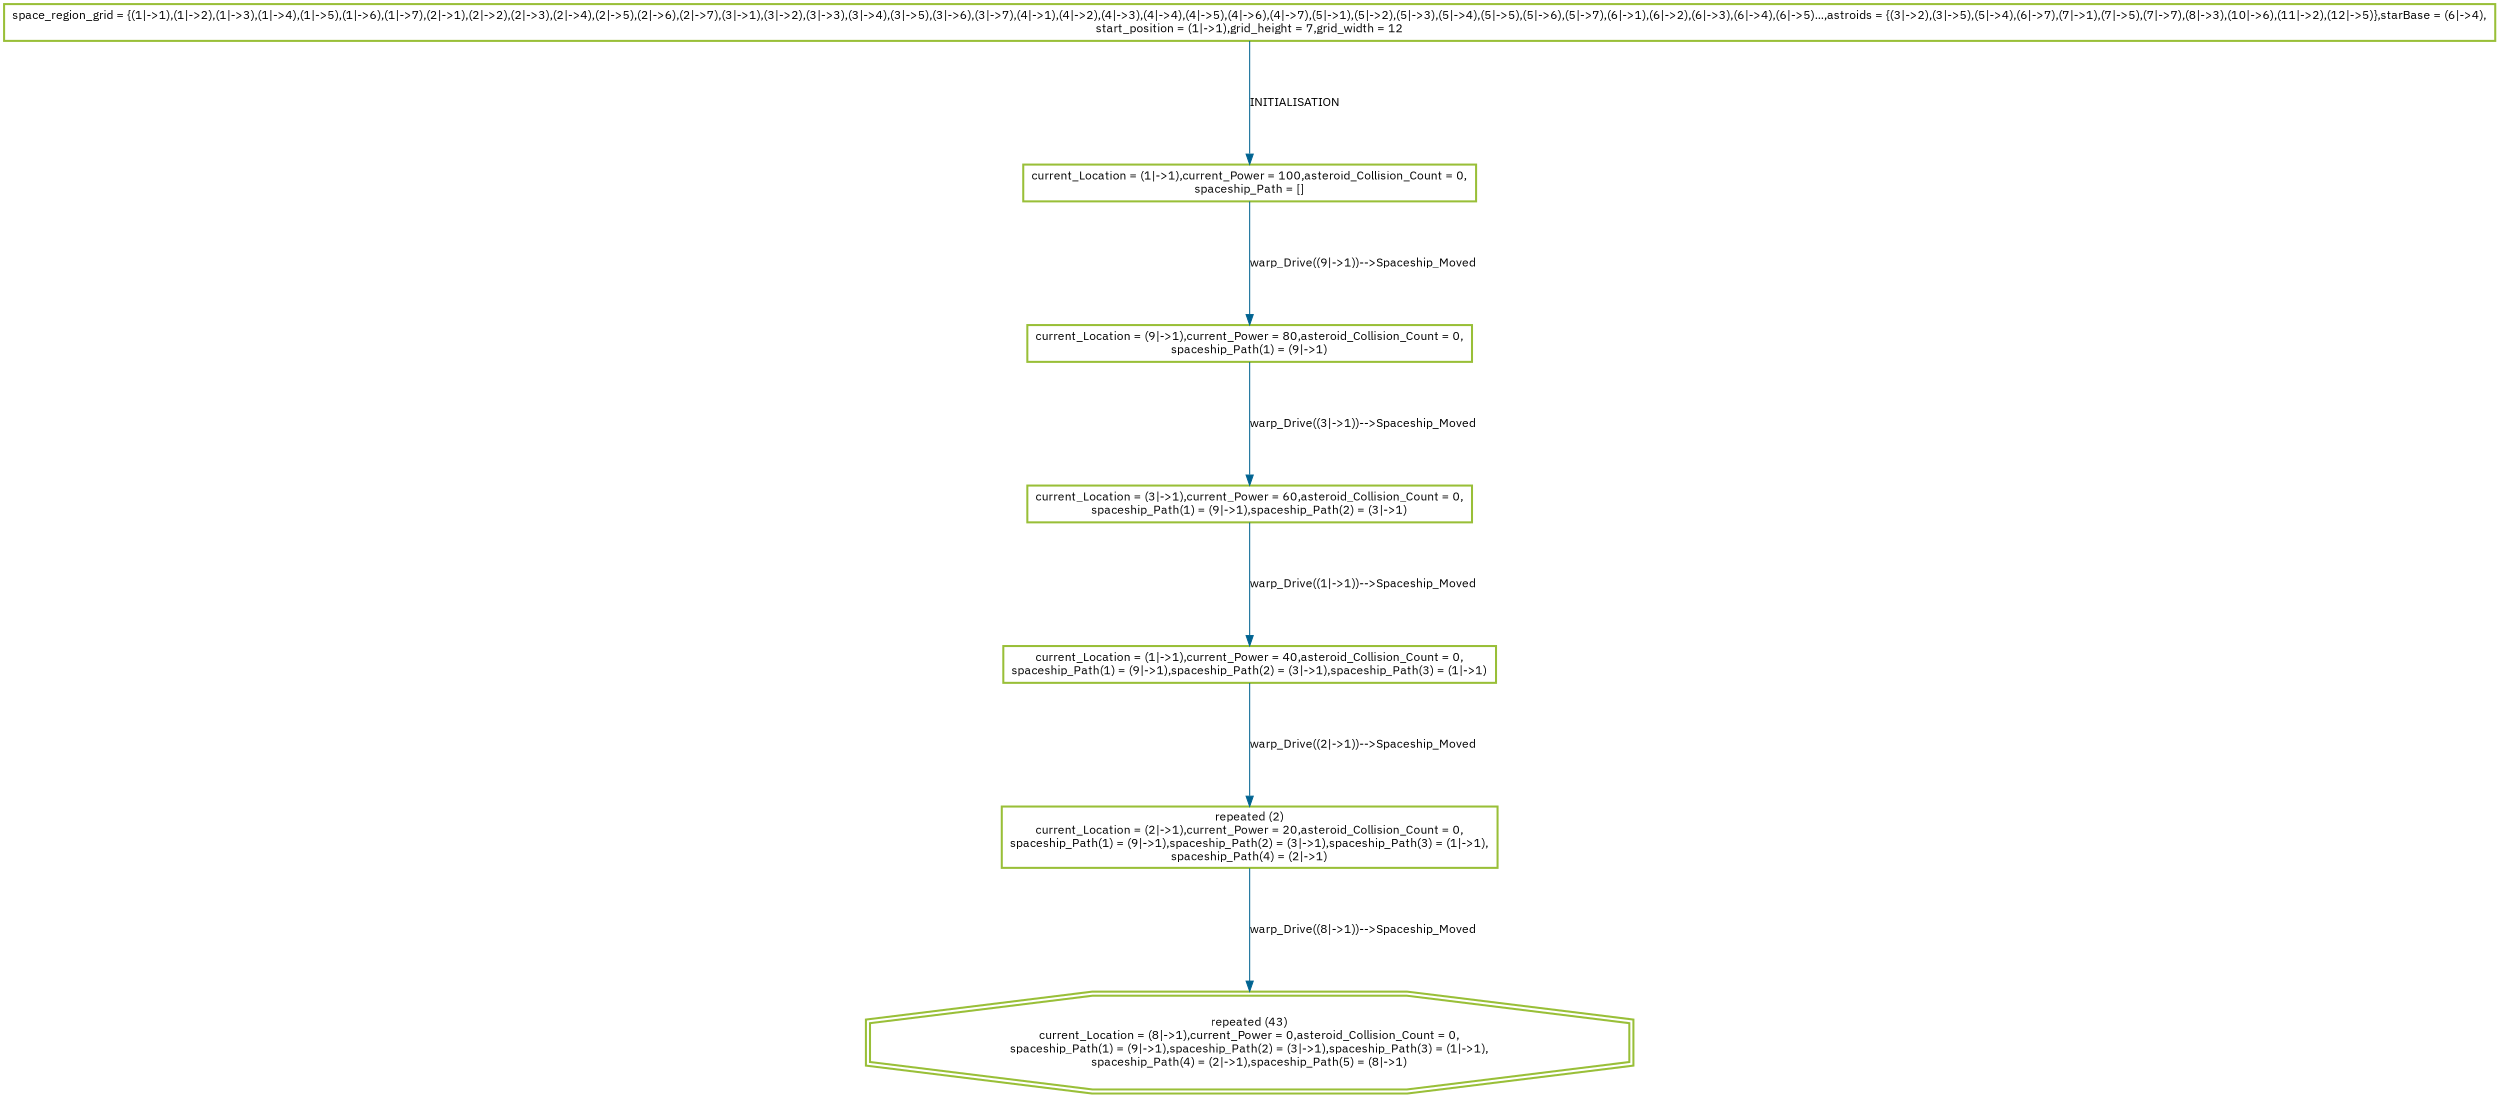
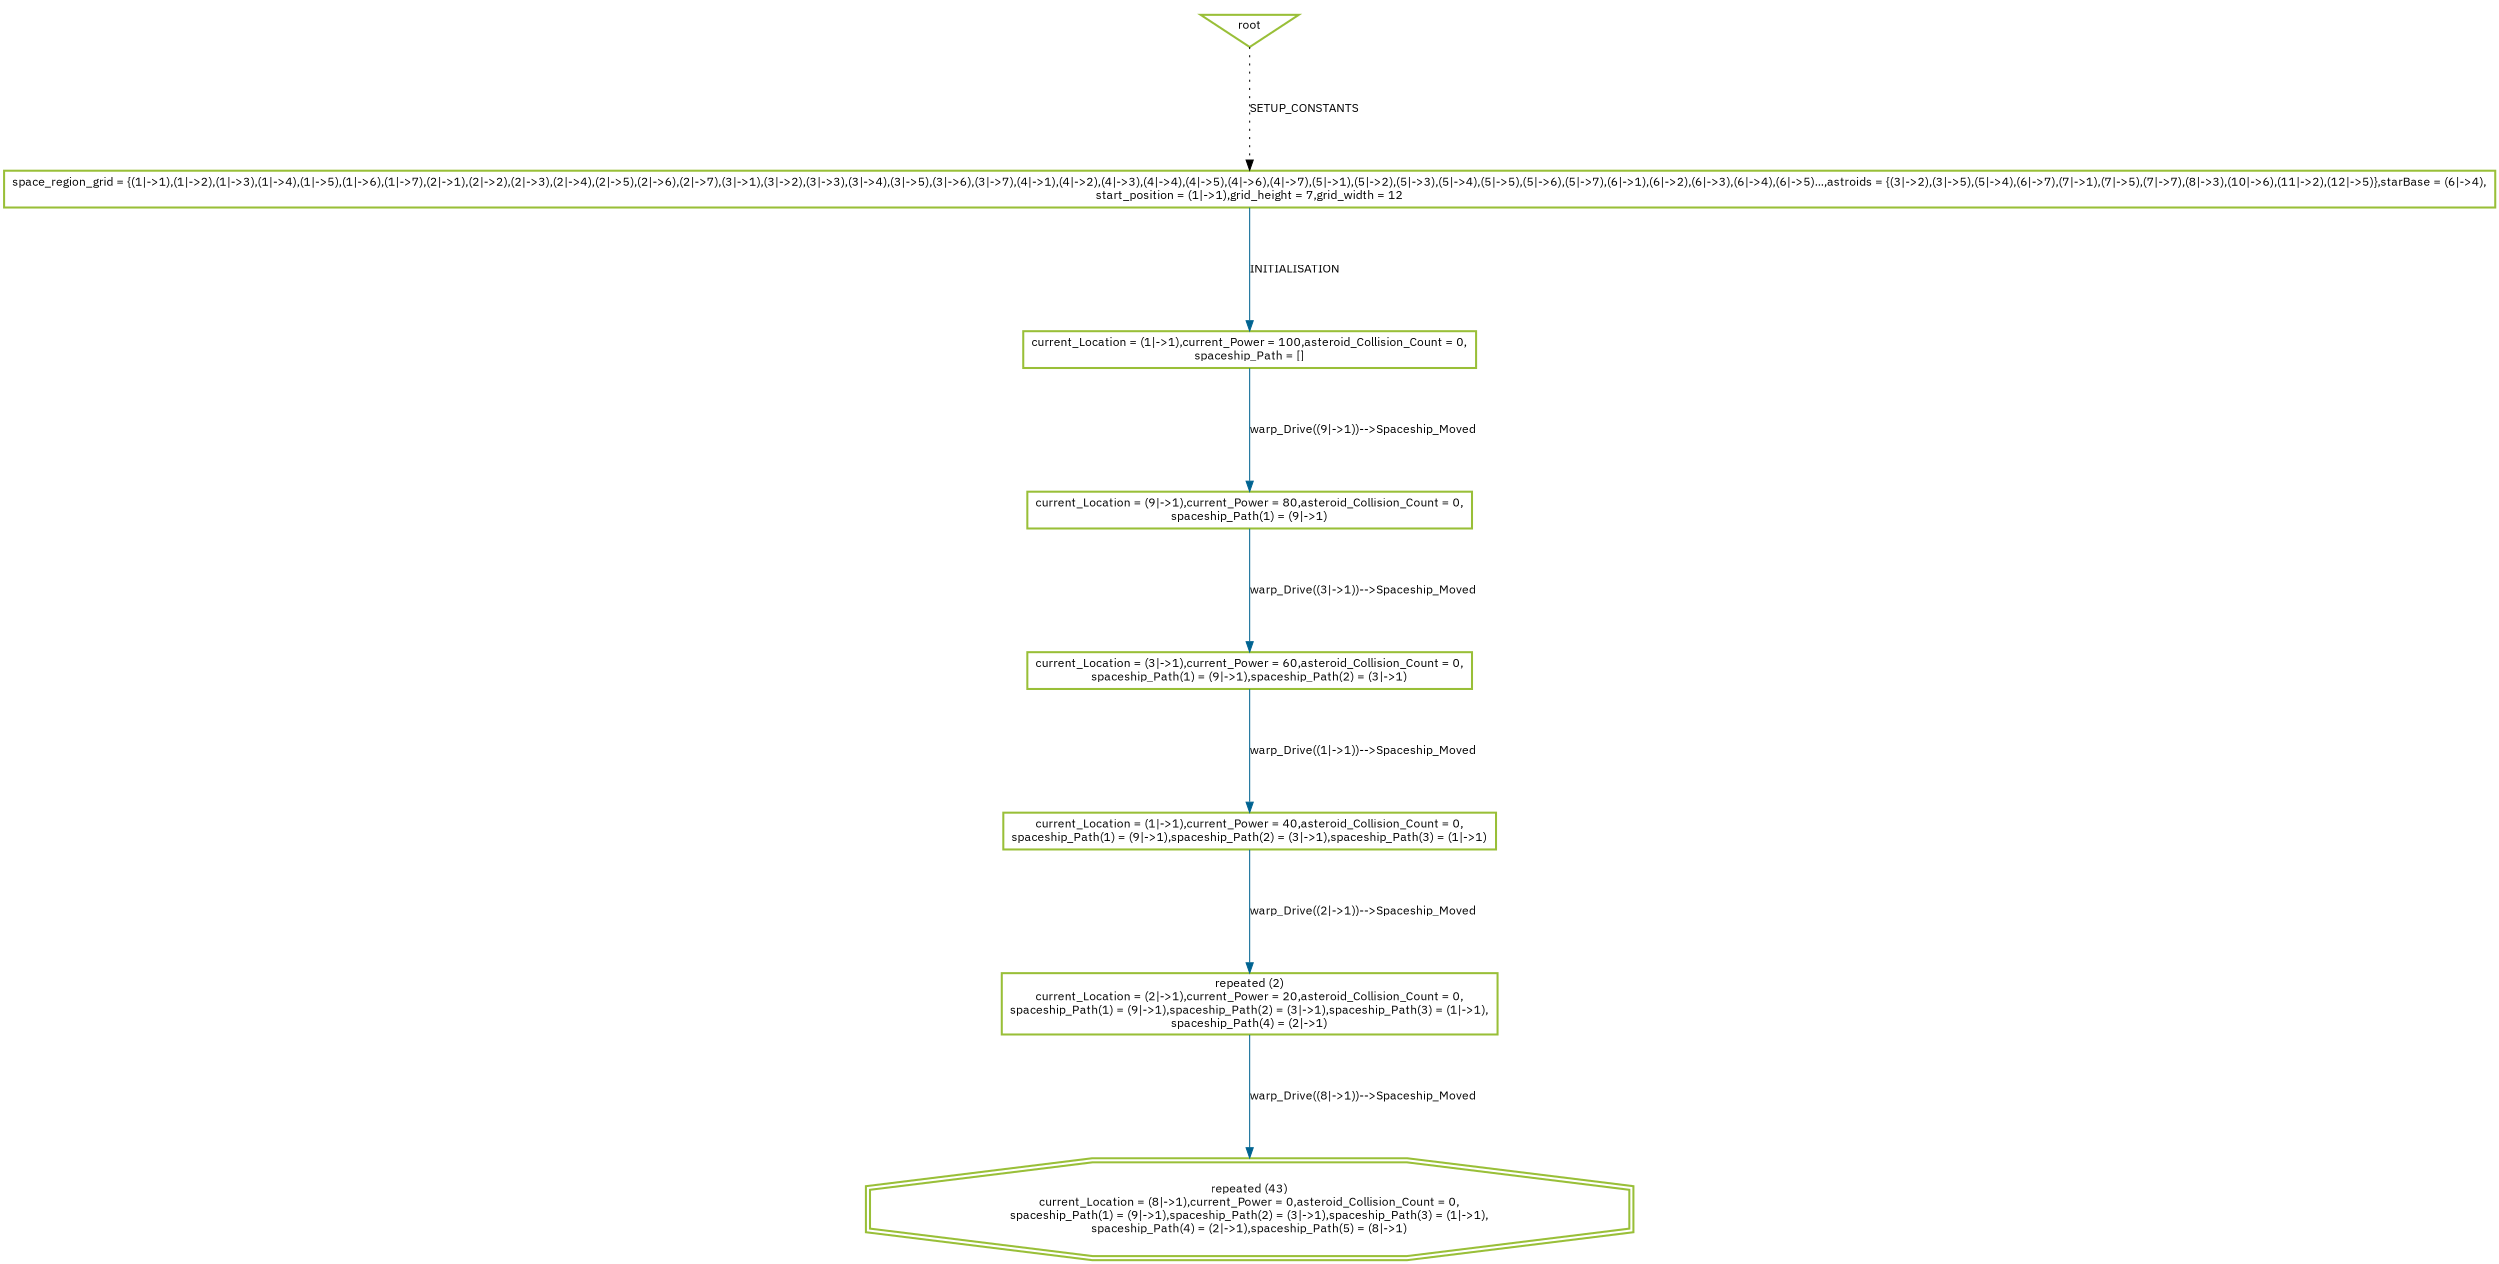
none -> (1250, 26)
